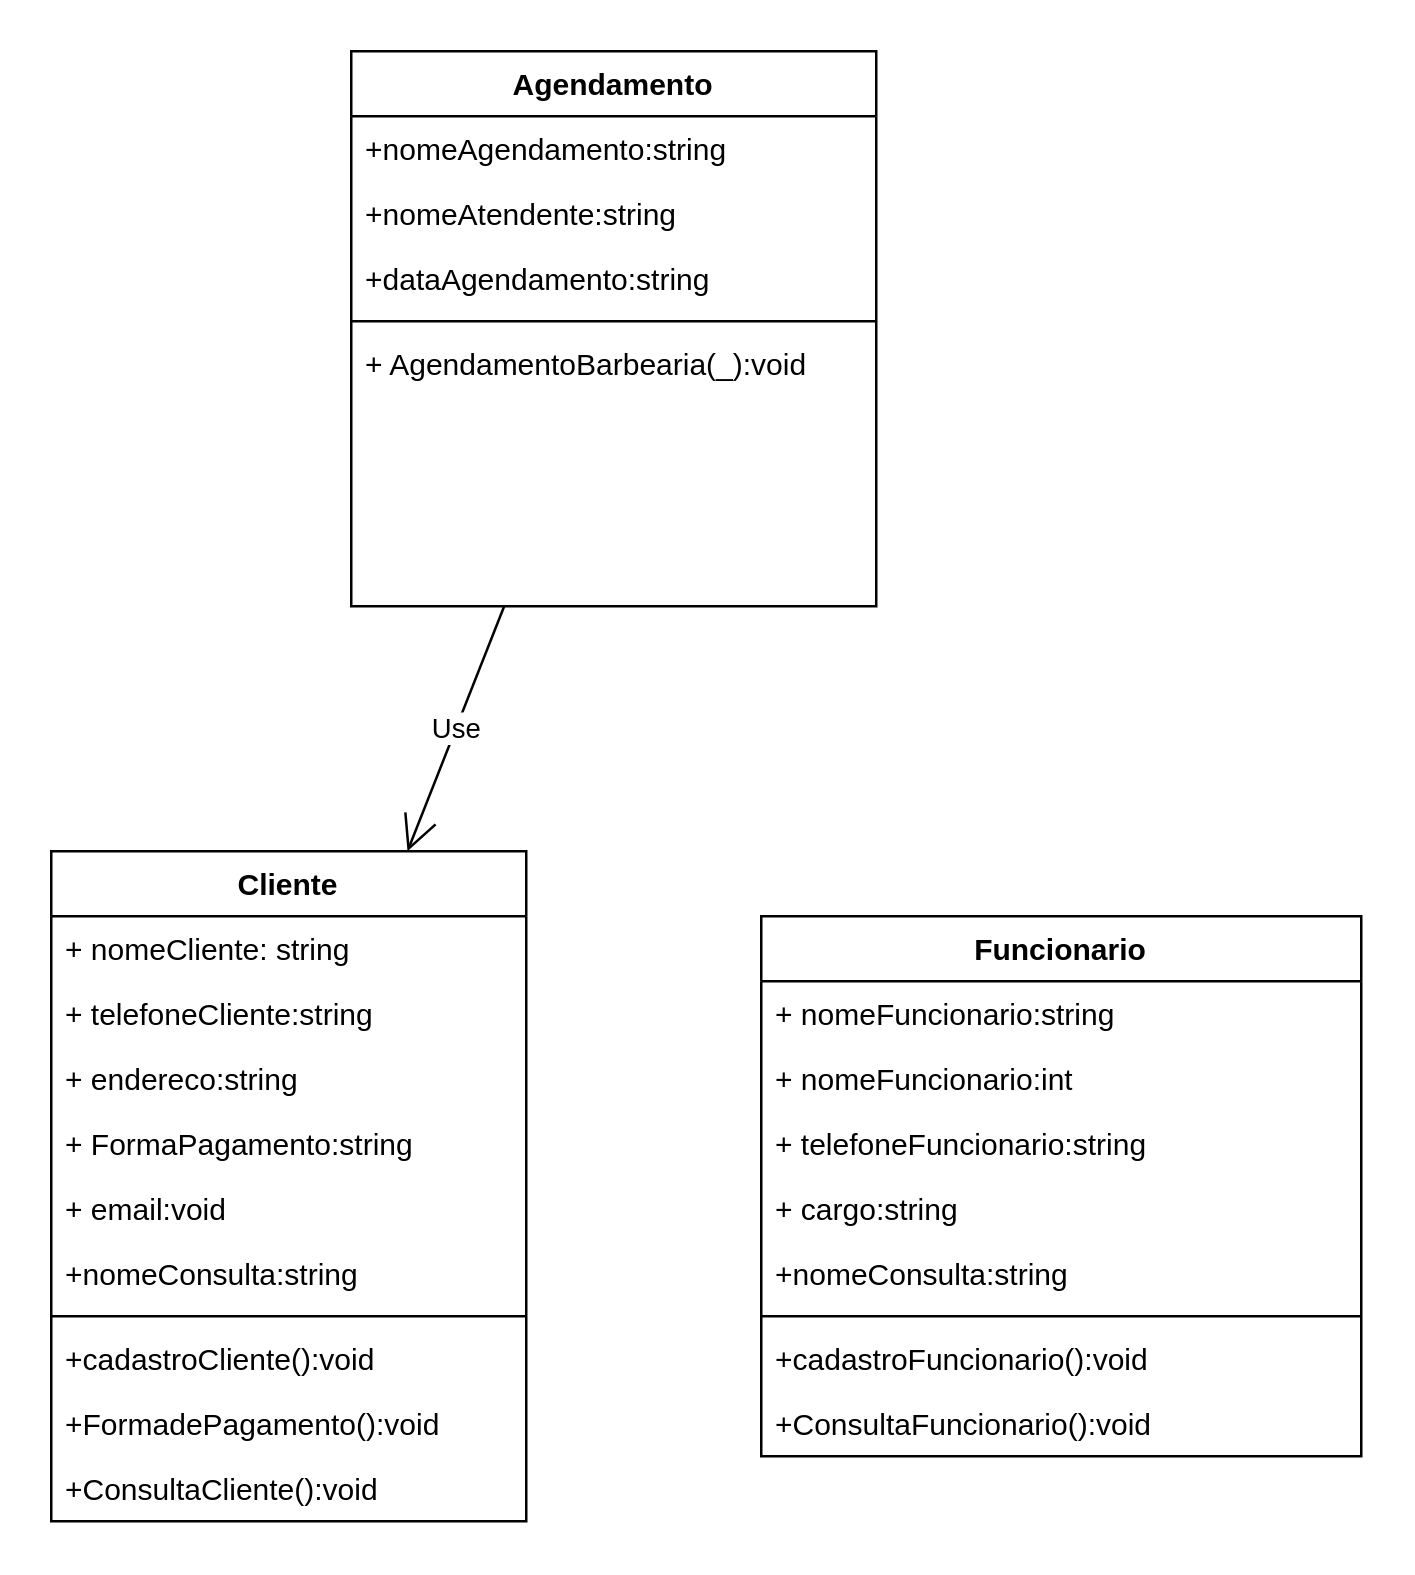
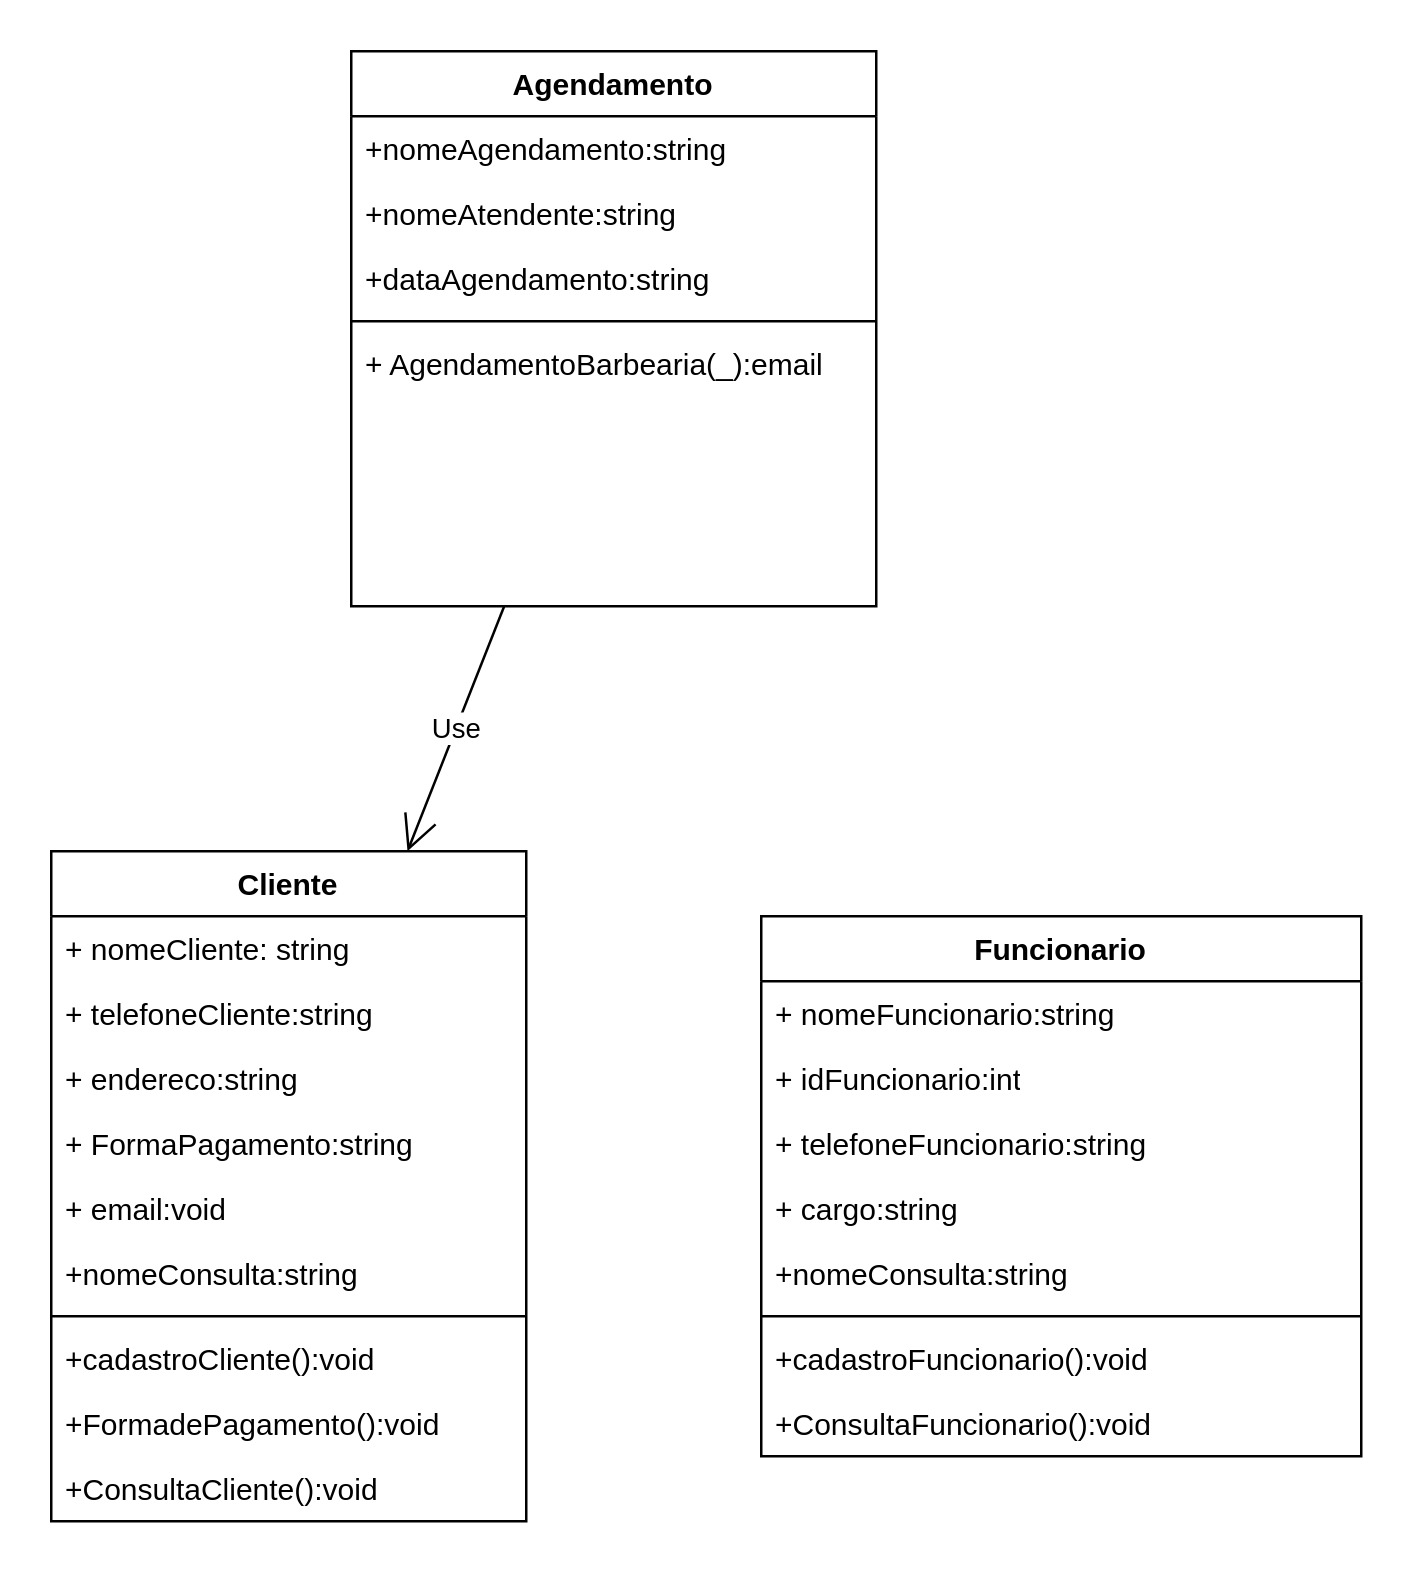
(603, 367) -> (607, 367)
(933, 1082) -> (912, 1082)
